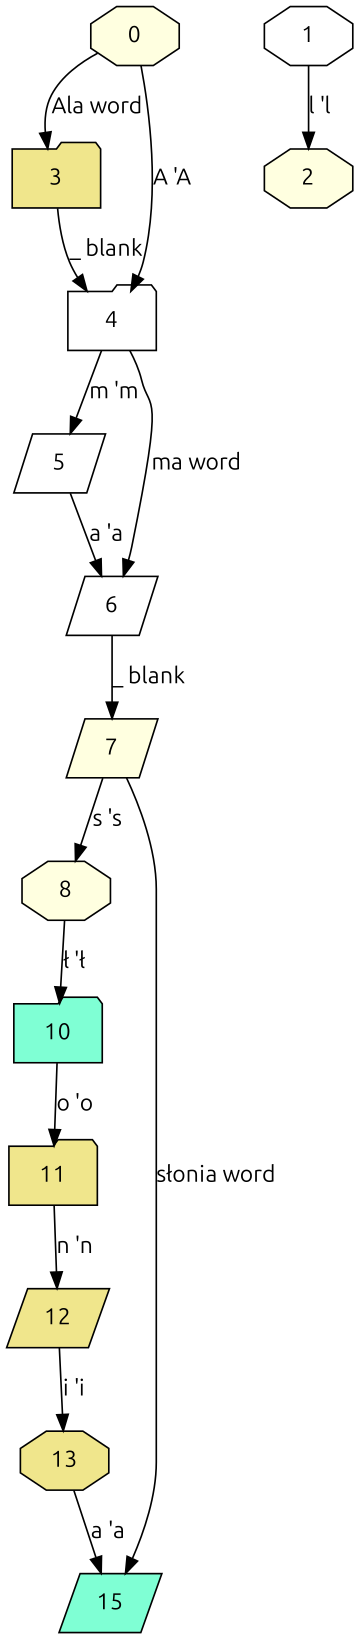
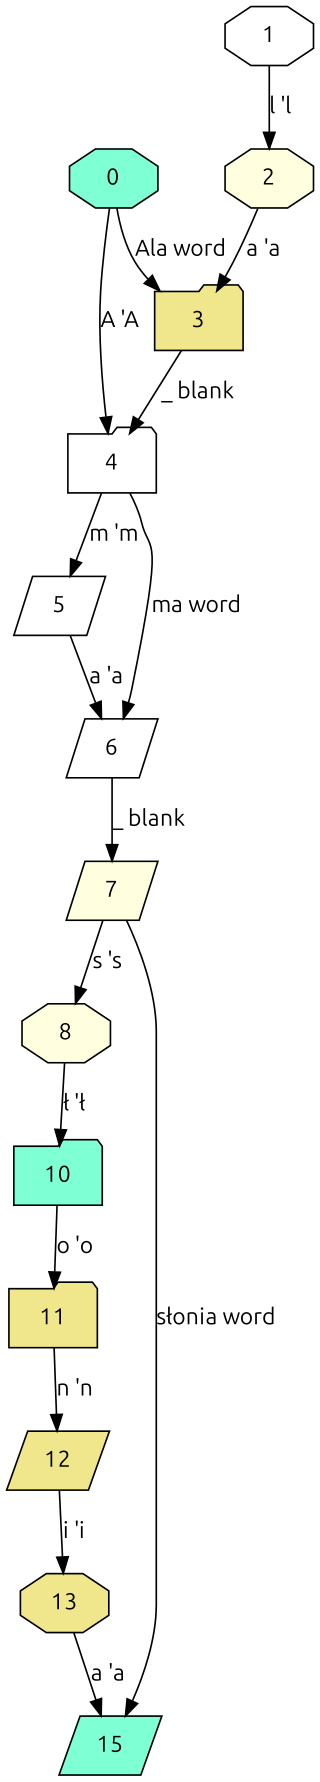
(135, 36) -> (114, 178)
none -> (243, 243)
